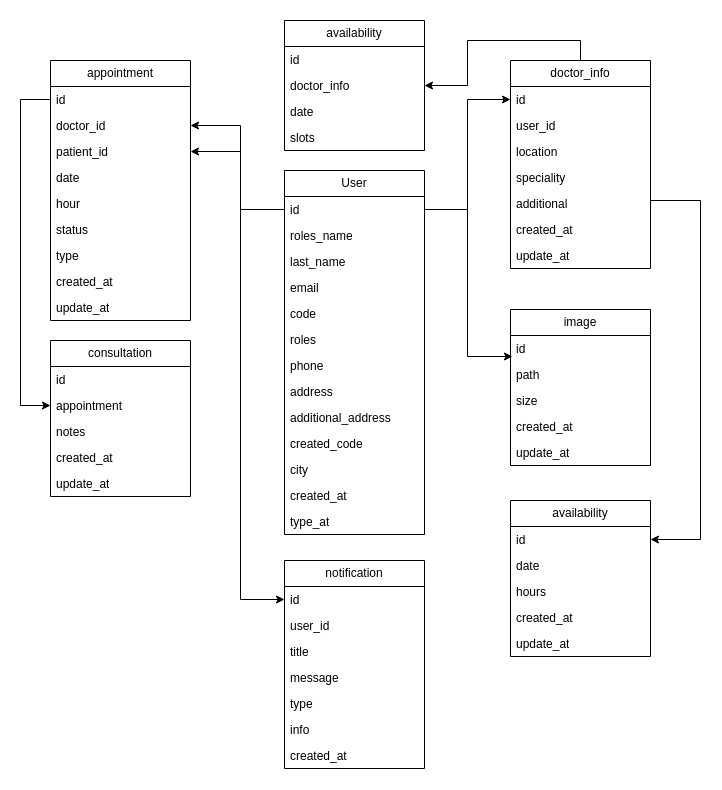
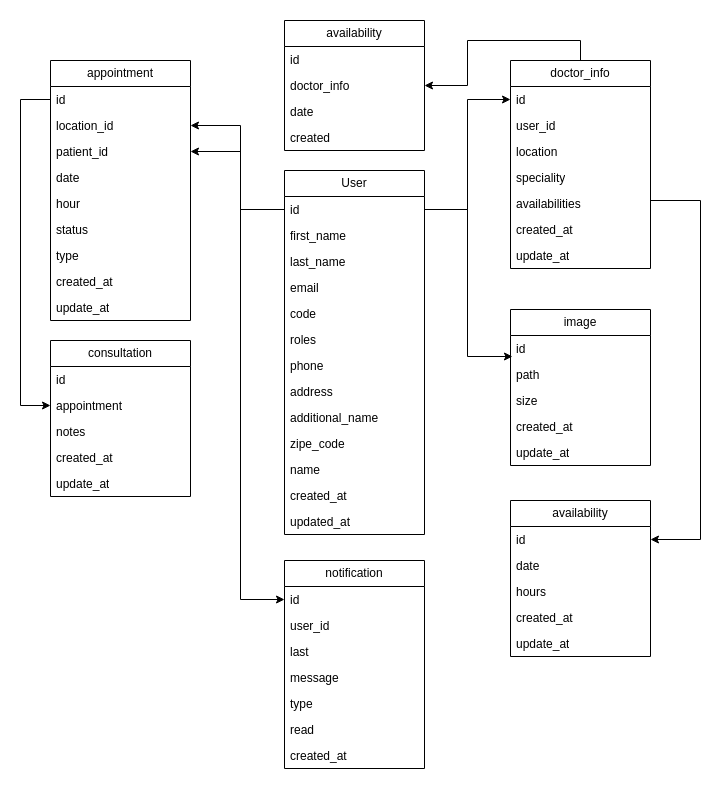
(85, 127) -> (89, 127)
(306, 139) -> (314, 139)
(545, 205) -> (554, 205)
(323, 237) -> (323, 237)
(346, 419) -> (336, 419)
(331, 445) -> (319, 445)
(302, 471) -> (304, 471)
(314, 523) -> (324, 523)
(304, 653) -> (302, 653)
(302, 731) -> (304, 731)
